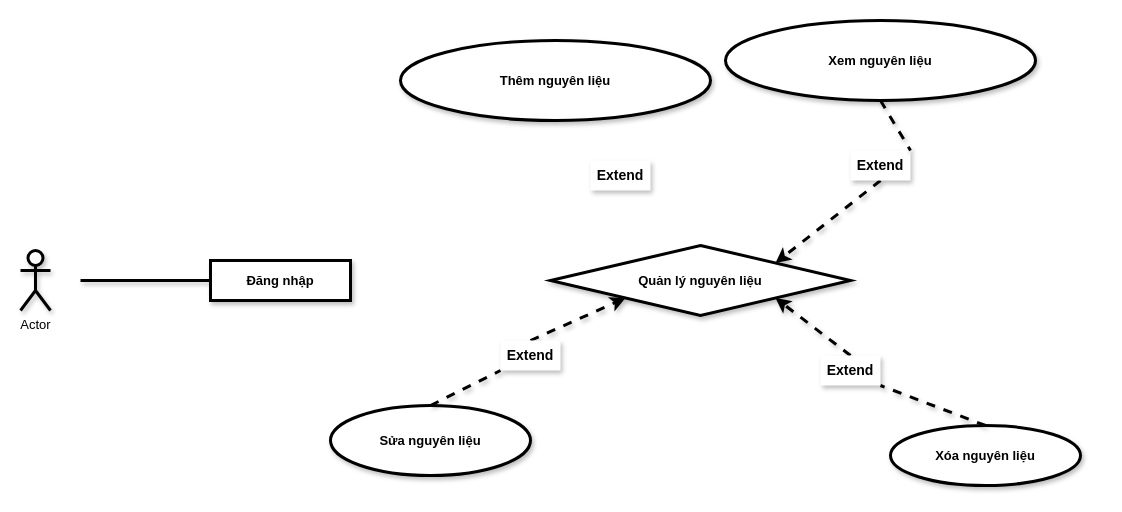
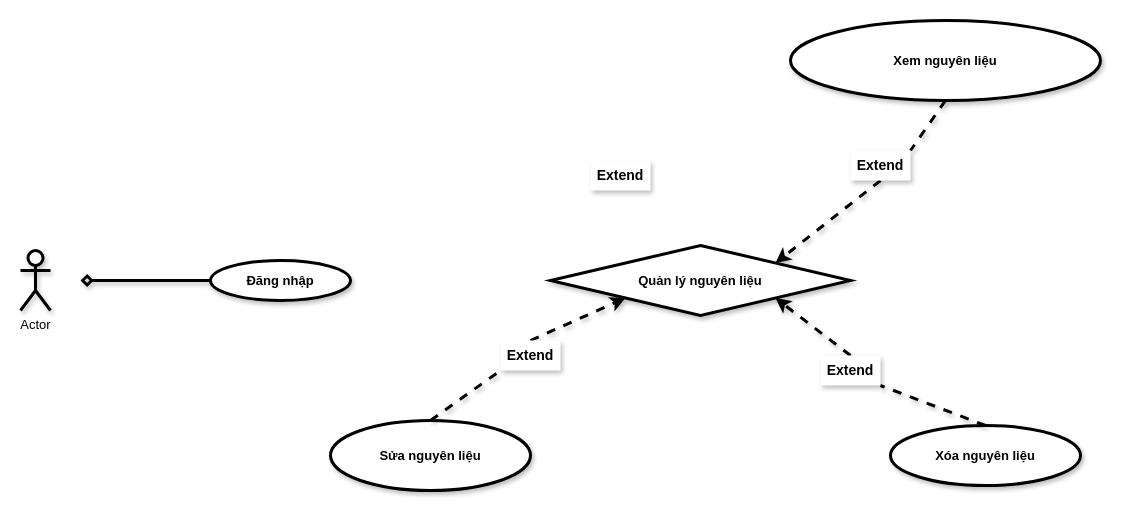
(881, 61) -> (946, 61)
(556, 81) -> none
(87, 281) -> (93, 281)
(281, 281) -> (281, 281)
(431, 441) -> (431, 456)
